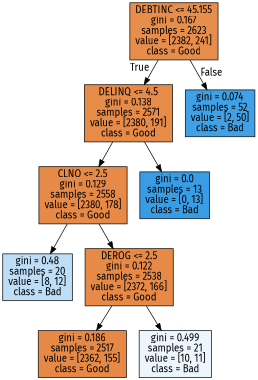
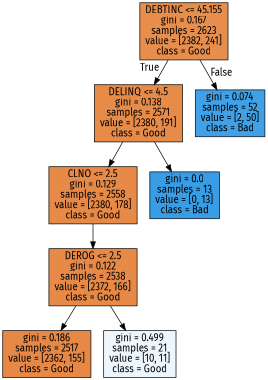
(38, 277) -> none
(175, 354) -> (140, 354)
